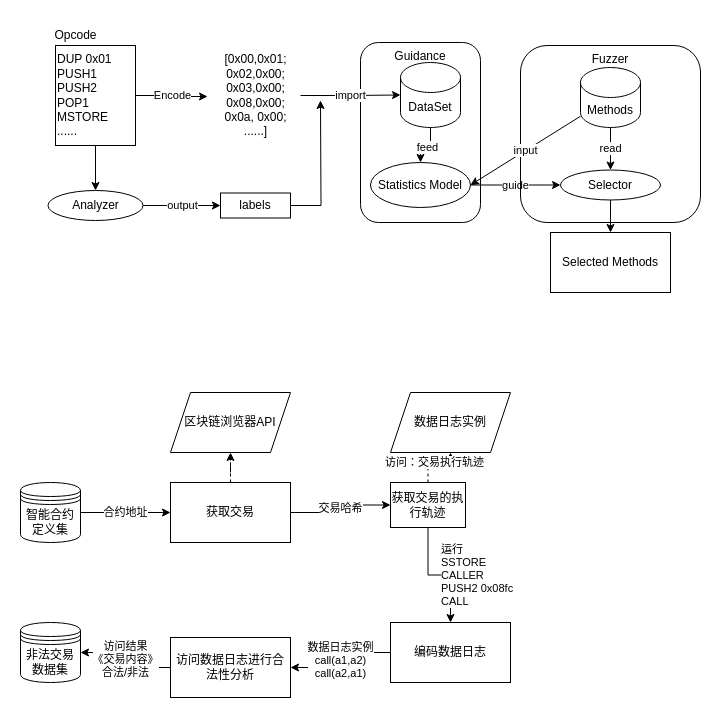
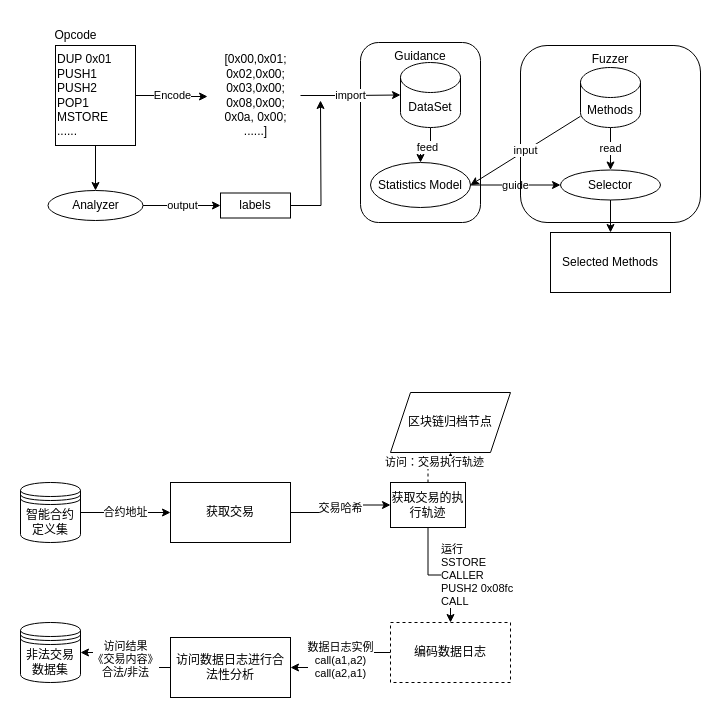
(231, 423) -> none
(451, 423) -> (451, 423)
(231, 464) -> none
(451, 653) -> (451, 653)
